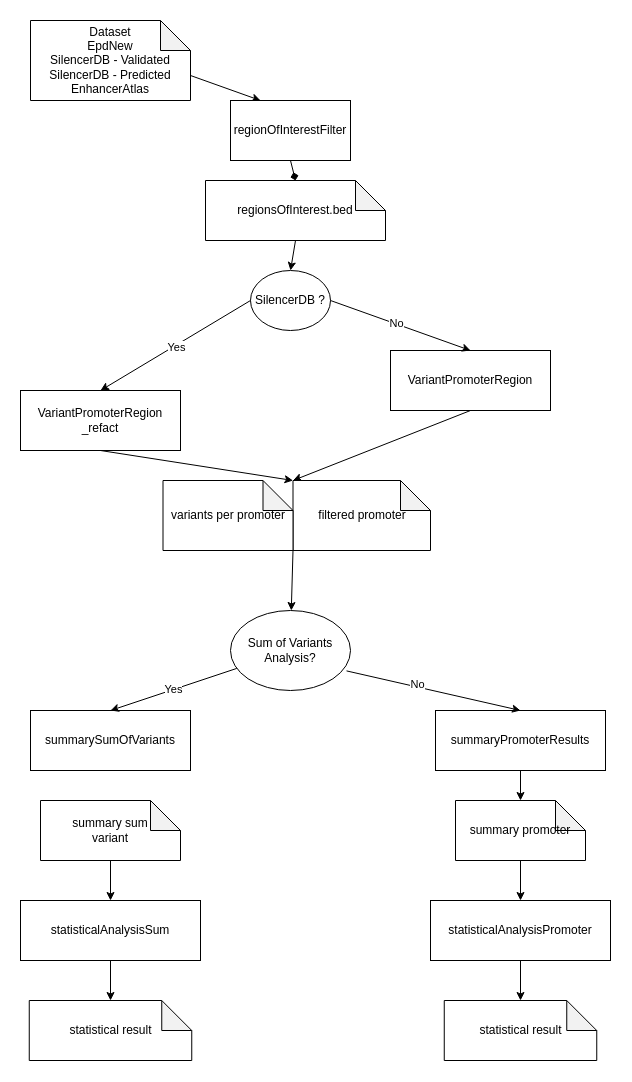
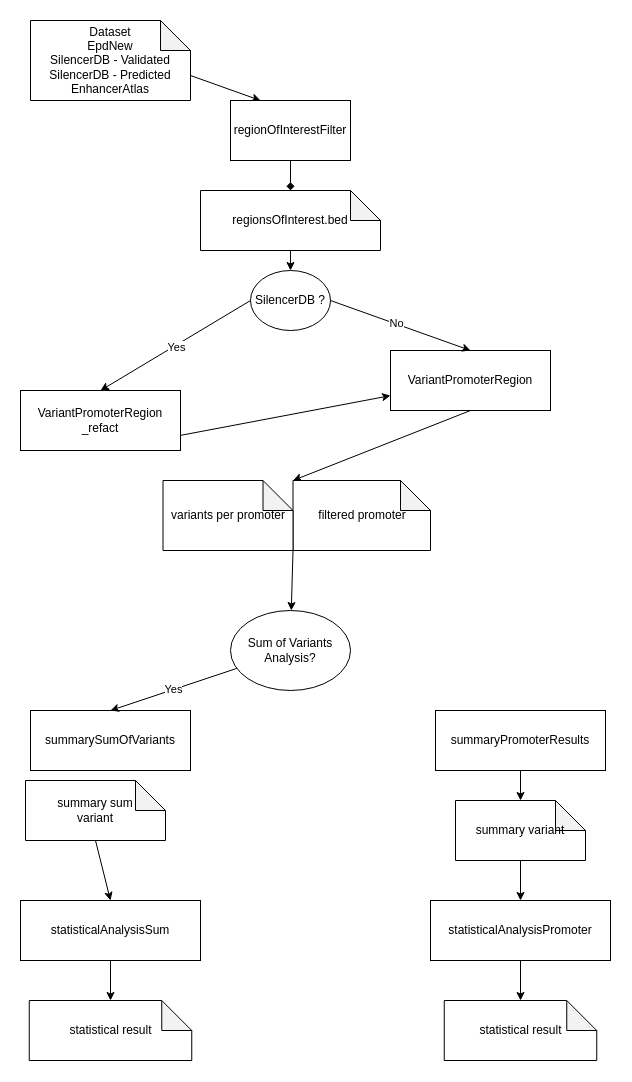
(296, 211) -> (291, 221)
(195, 465) -> (282, 416)
(430, 690) -> none
(111, 831) -> (96, 811)
(521, 831) -> (521, 831)
